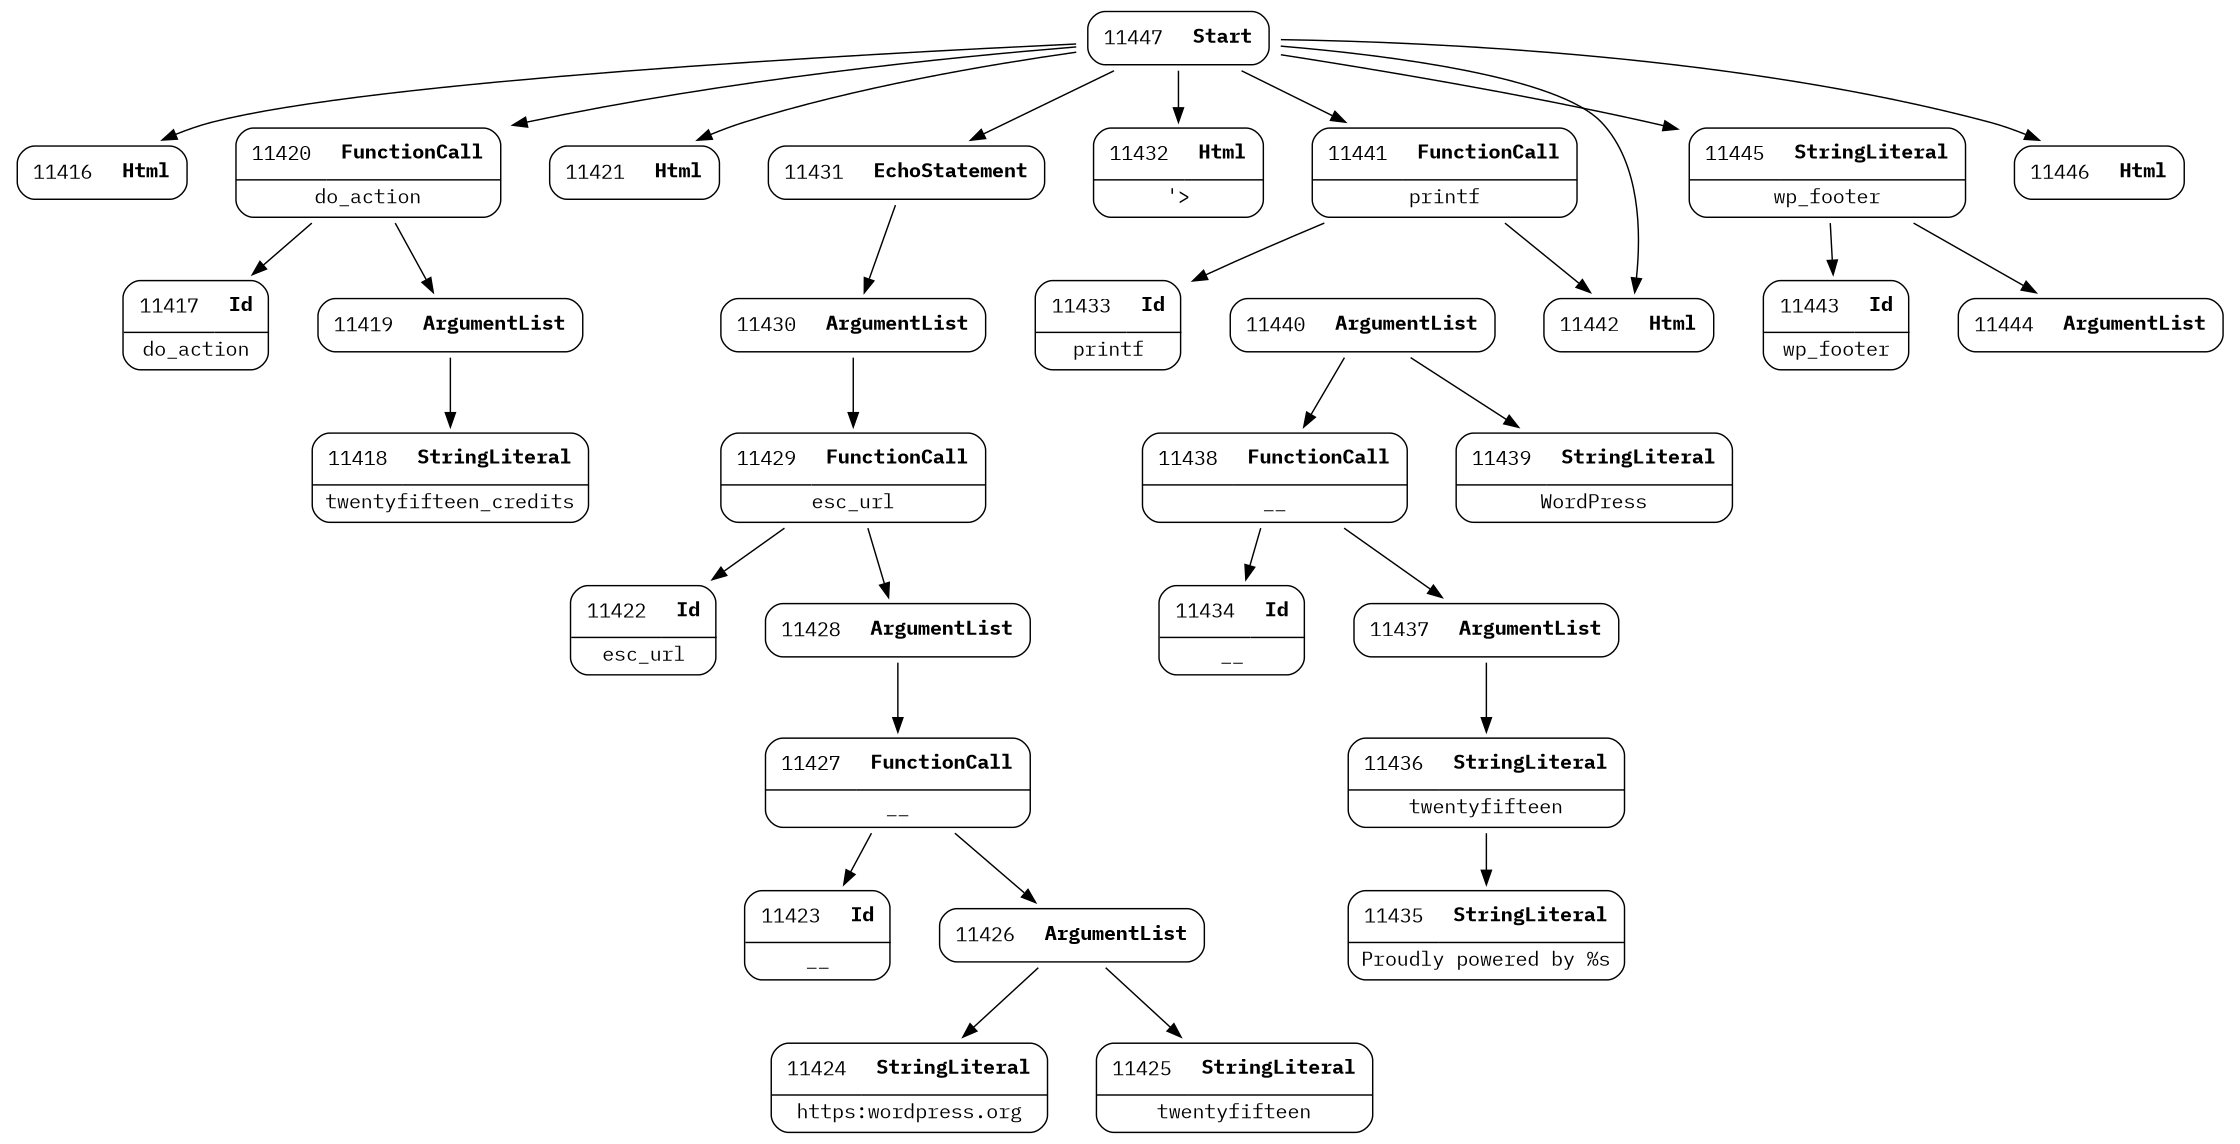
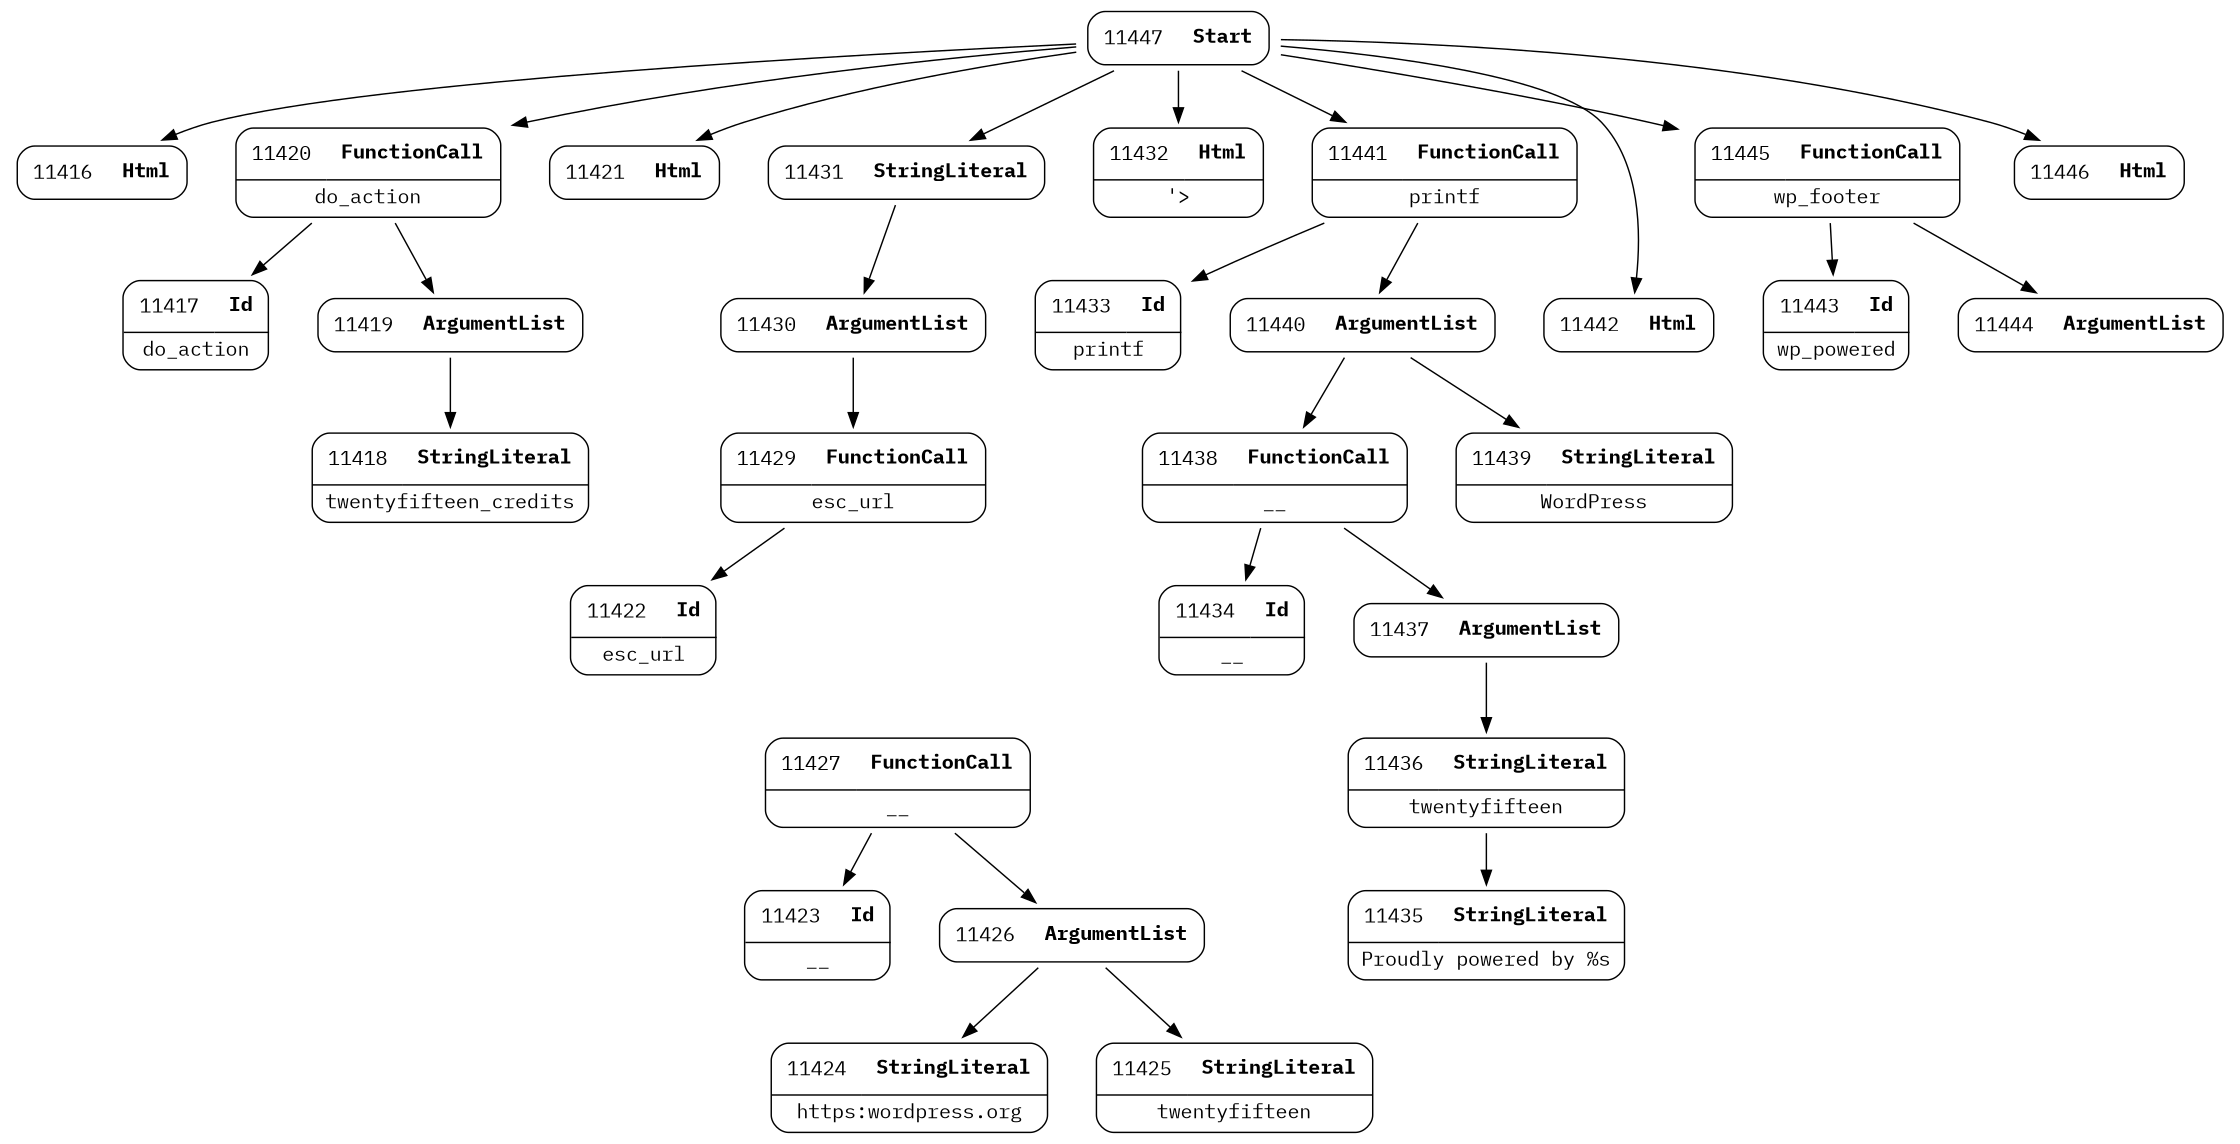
(1872, 153) -> (1872, 153)
(951, 171) -> (951, 171)
(1542, 253) -> (1402, 251)
(1837, 350) -> (1837, 350)
(898, 630) -> none
